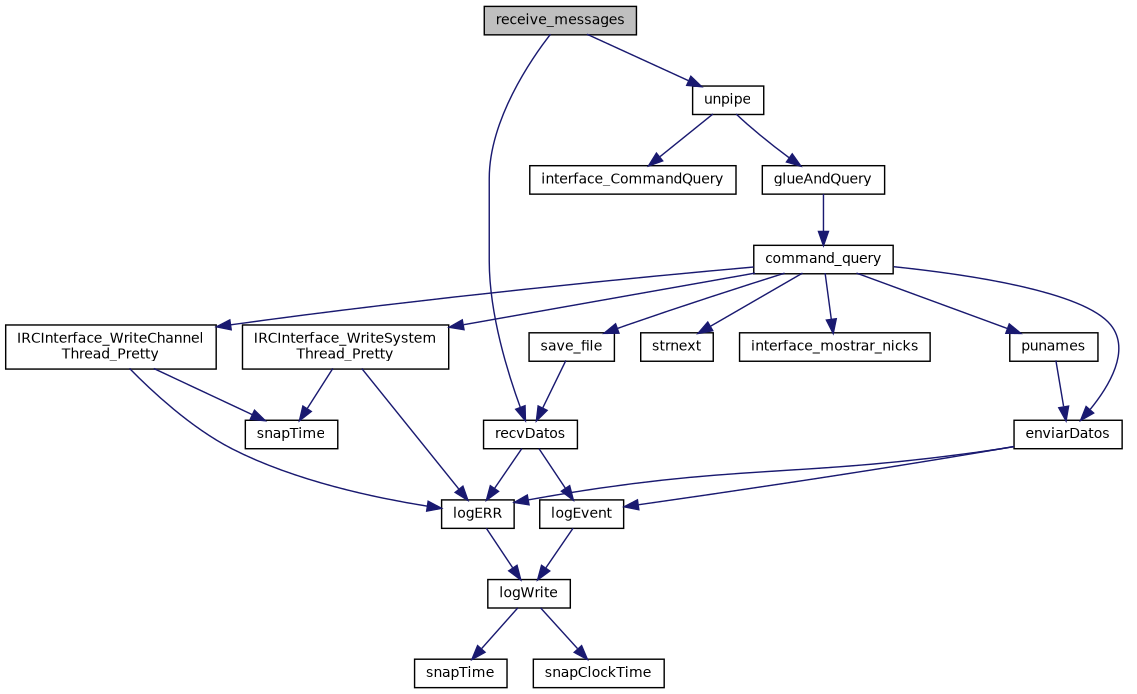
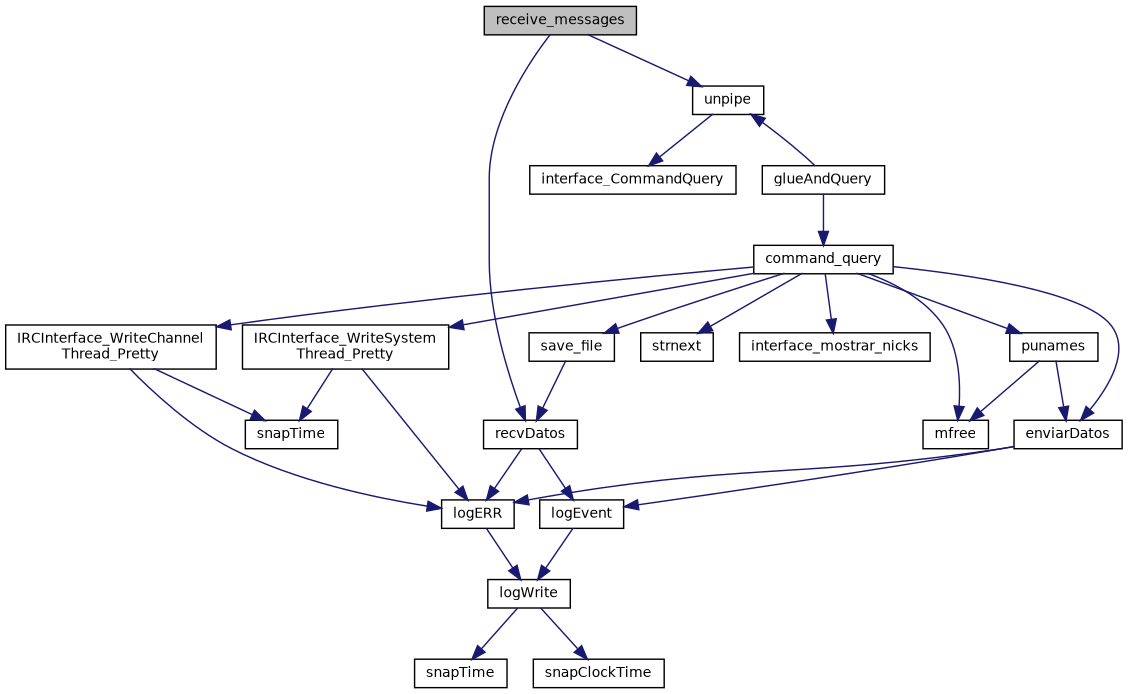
(762, 137) -> (790, 143)
none -> (956, 434)
